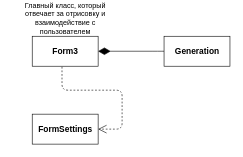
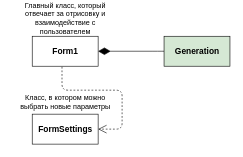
(65, 51) -> (65, 51)
(197, 51) -> (197, 51)
none -> (65, 102)
